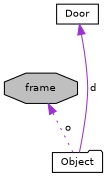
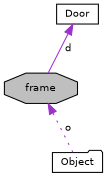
(88, 94) -> (58, 53)
